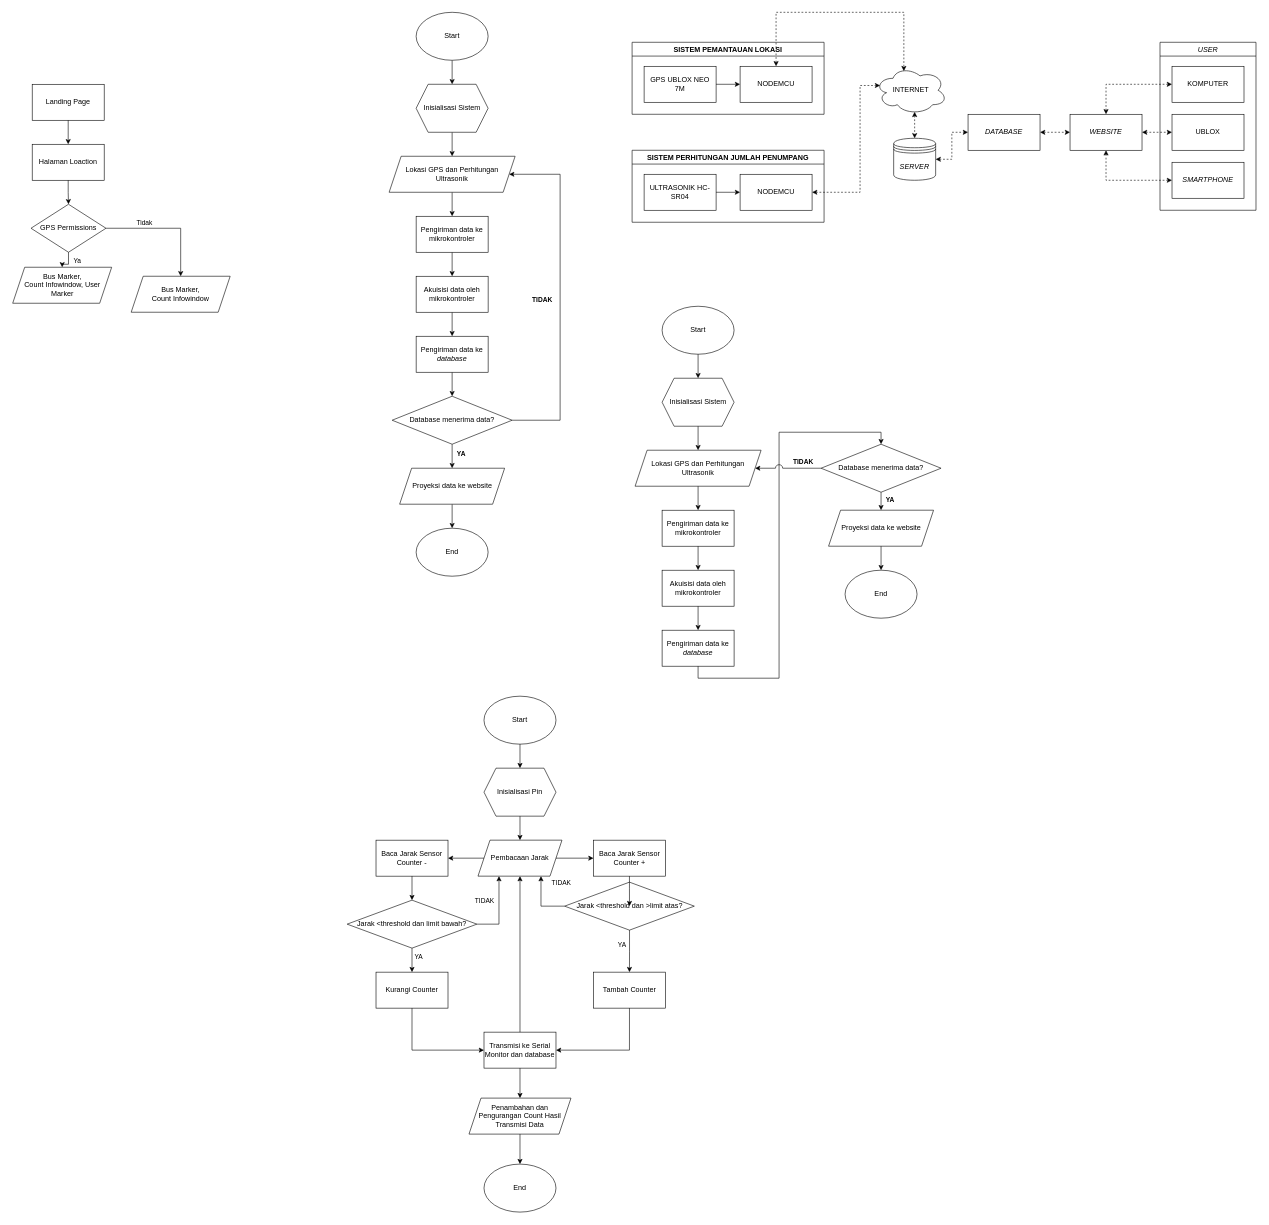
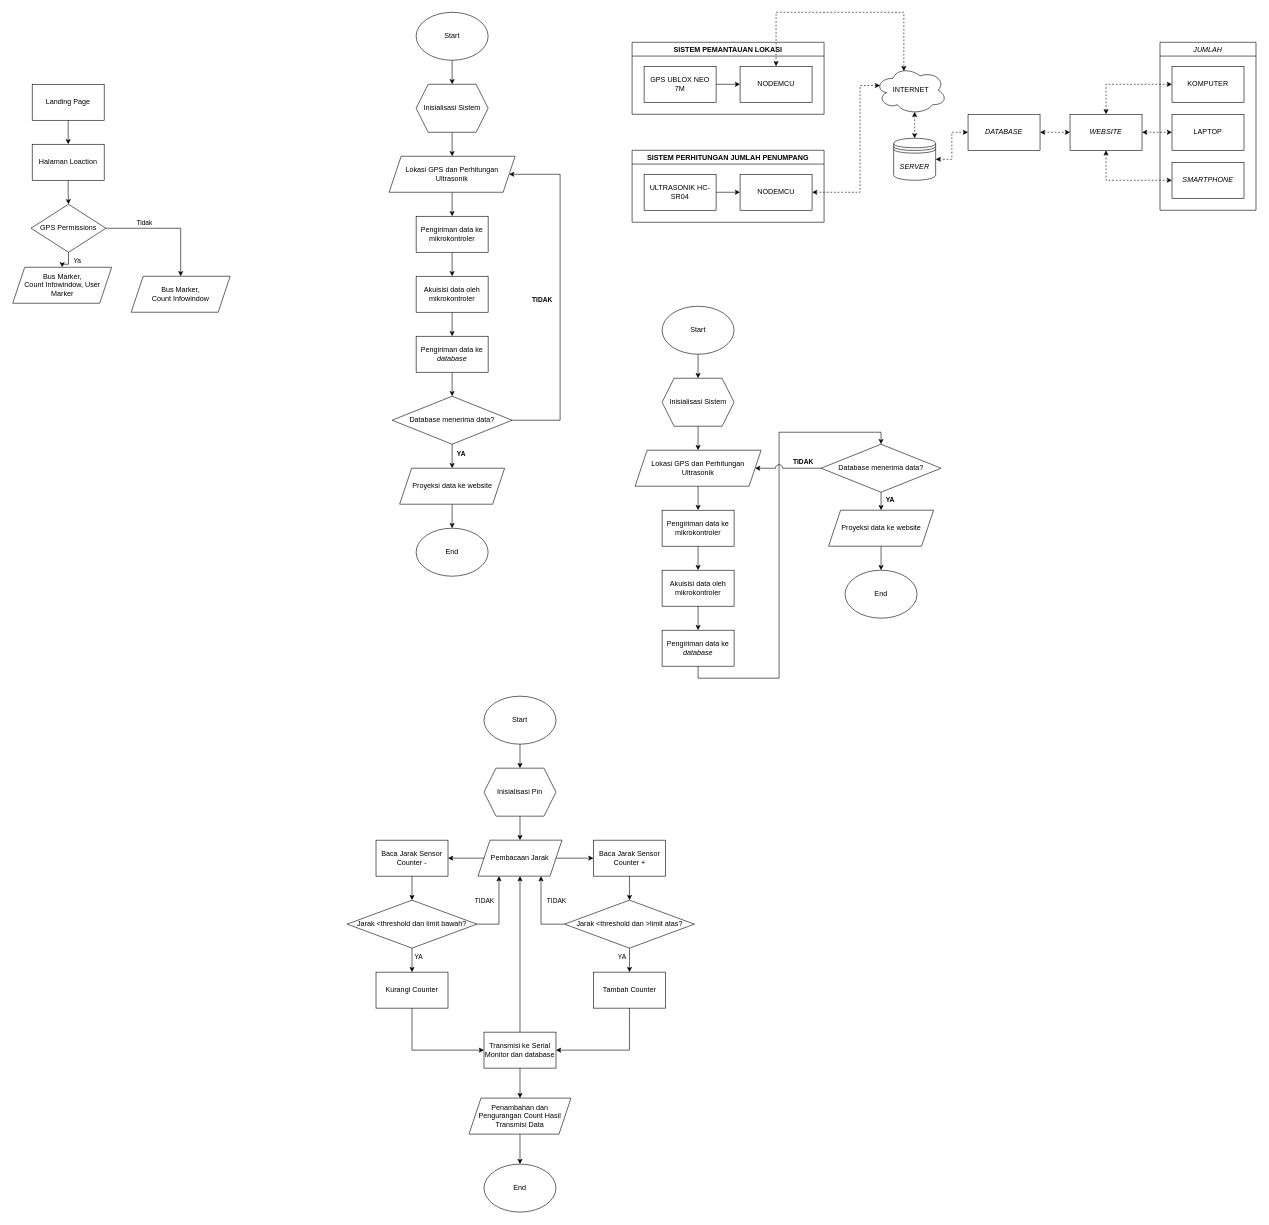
(1208, 50) -> (1208, 50)
(1208, 132) -> (1208, 132)
(629, 906) -> (629, 924)
